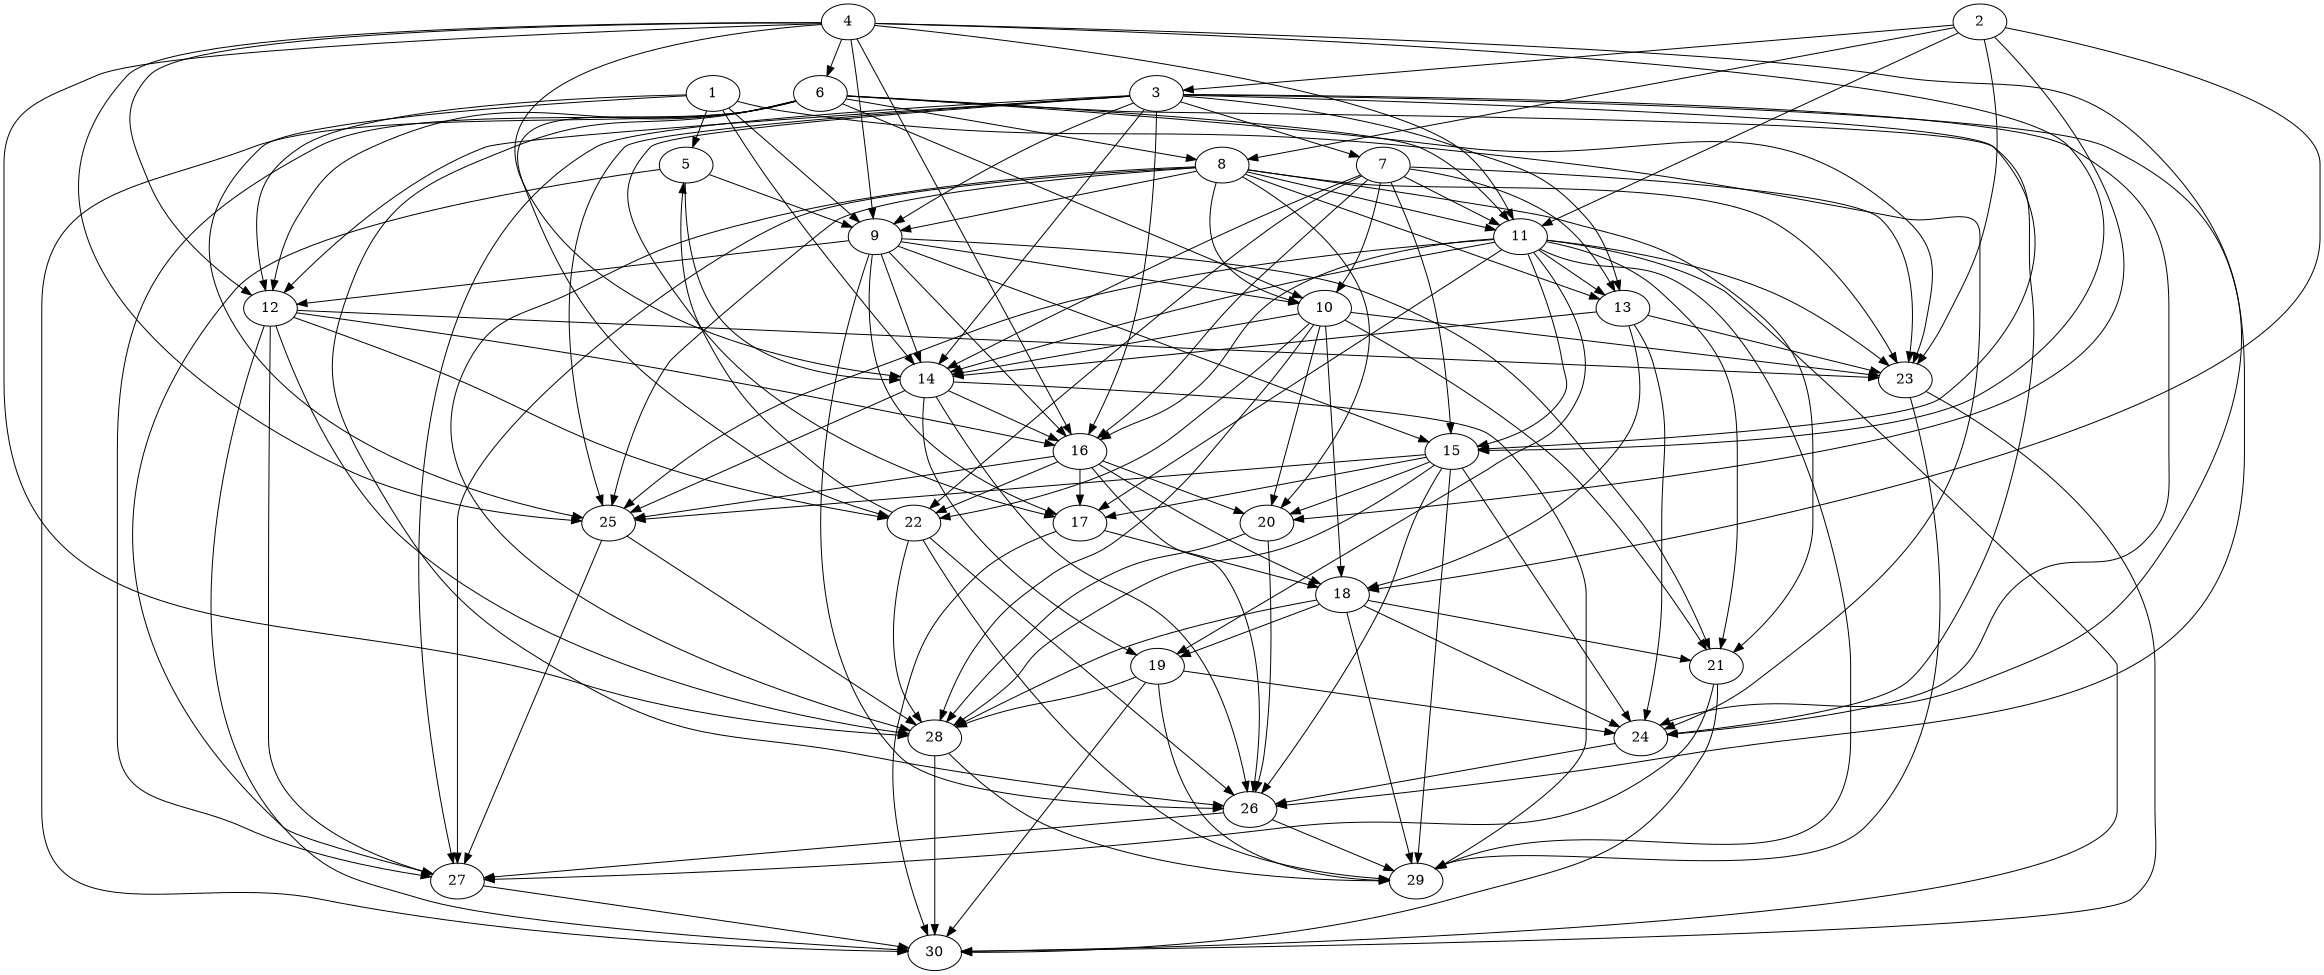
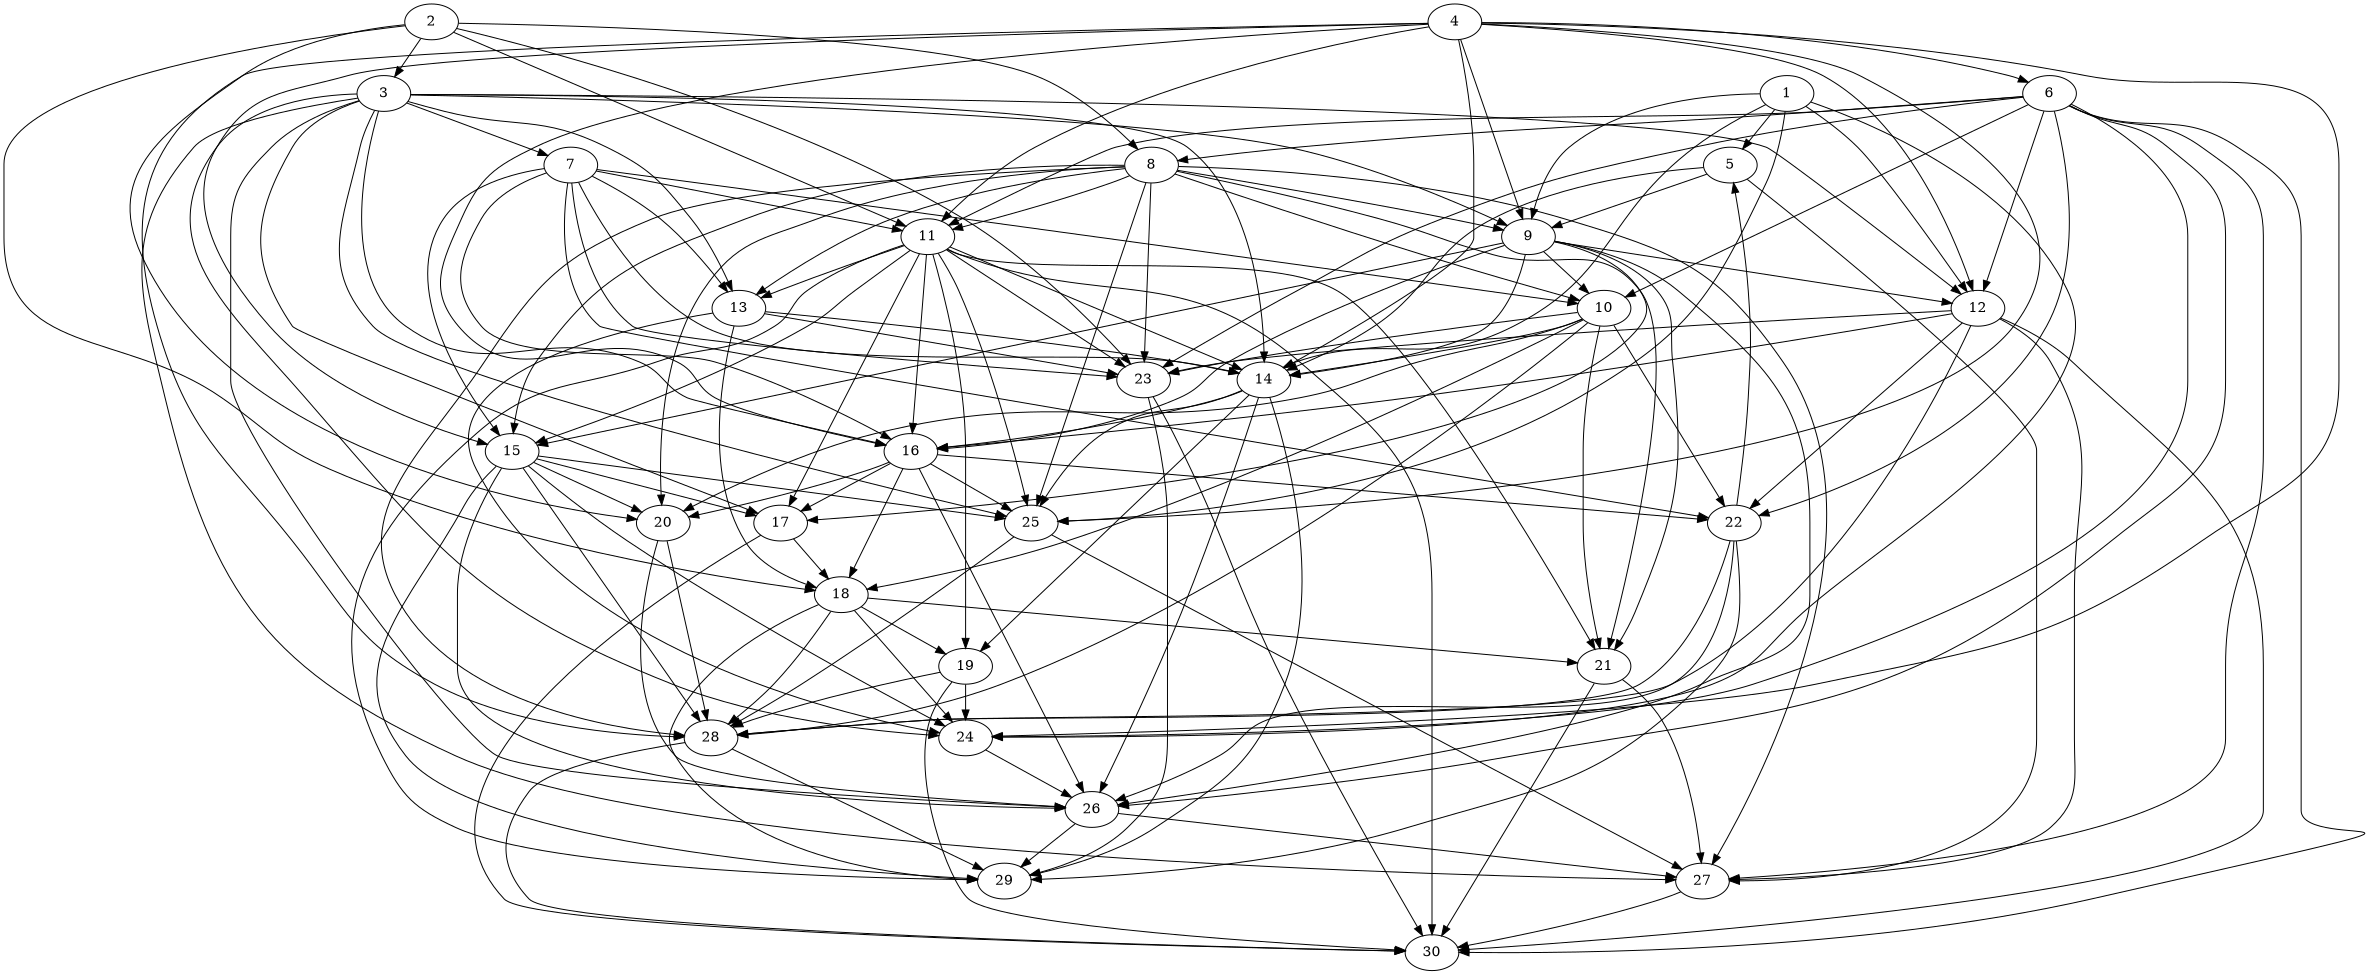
(2022, 298) -> (757, 215)
(1215, 828) -> none
